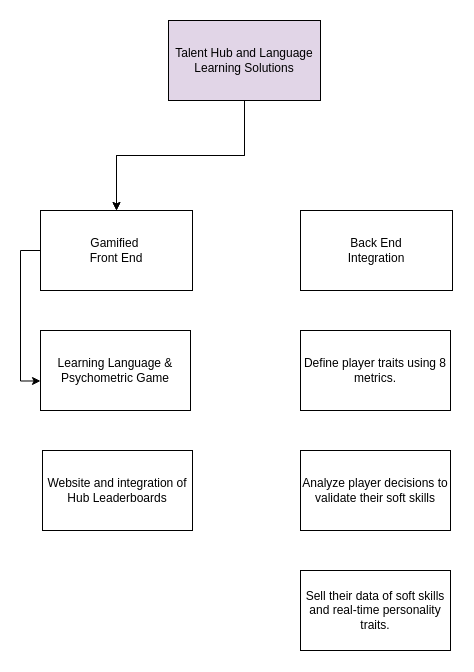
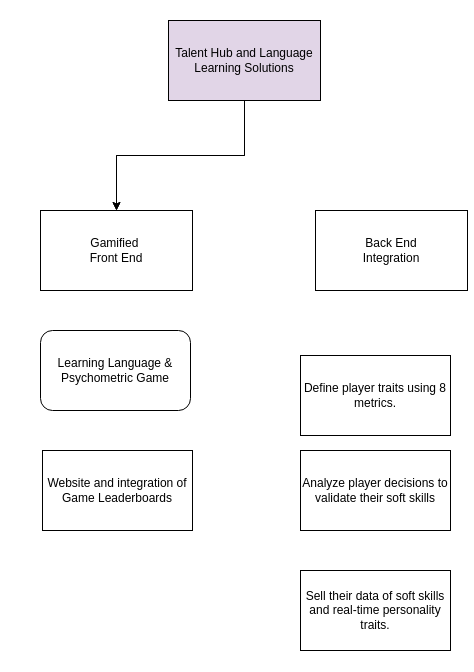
(377, 251) -> (392, 251)
(21, 312) -> none
(116, 371) -> (116, 371)
(376, 371) -> (376, 396)
(118, 491) -> (118, 491)
